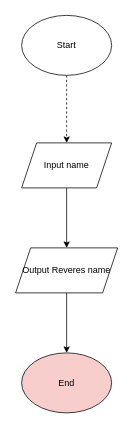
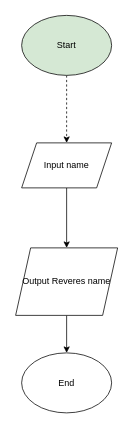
(66, 45) -> (66, 45)
(66, 270) -> (66, 282)
(66, 383) -> (66, 383)
